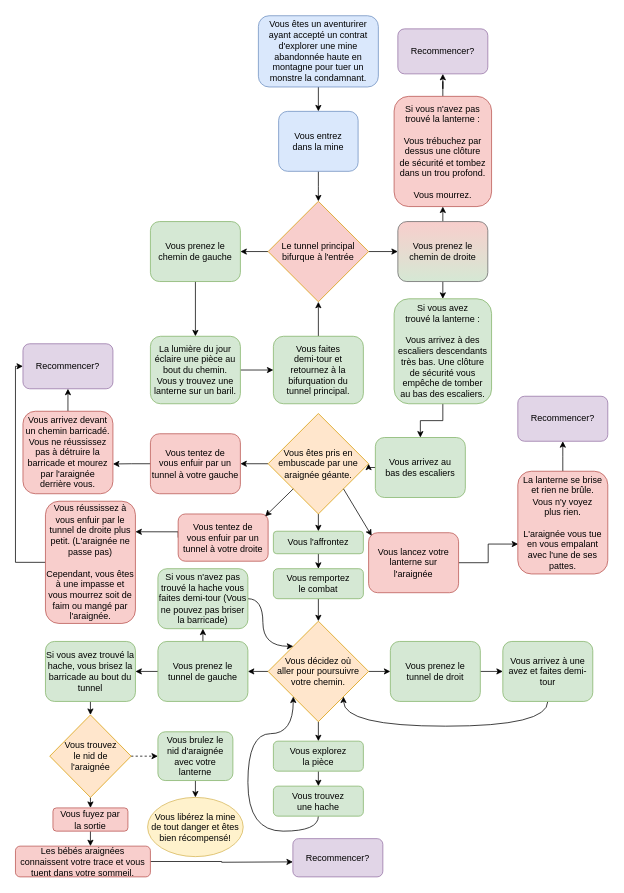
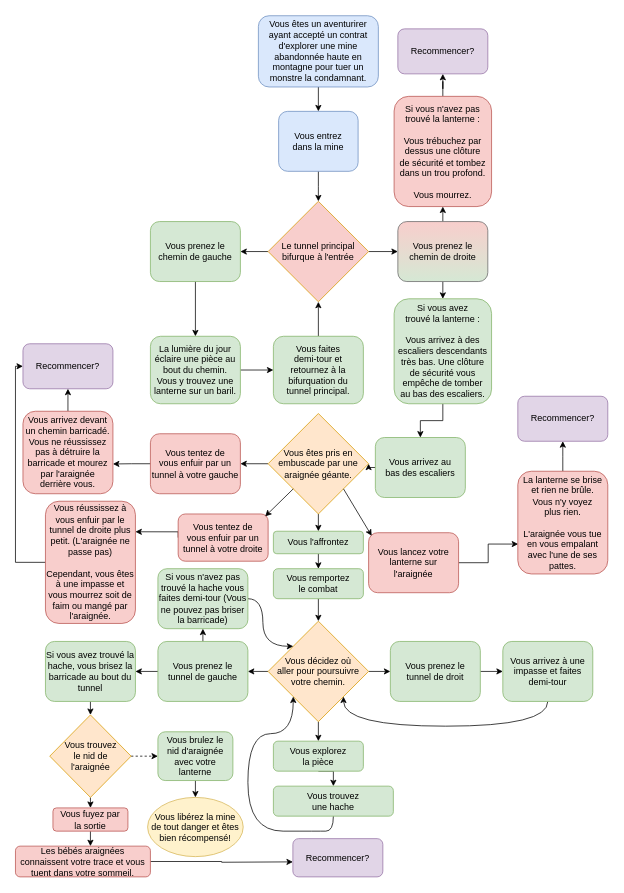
(548, 672) -> (548, 672)
(318, 801) -> (333, 801)
